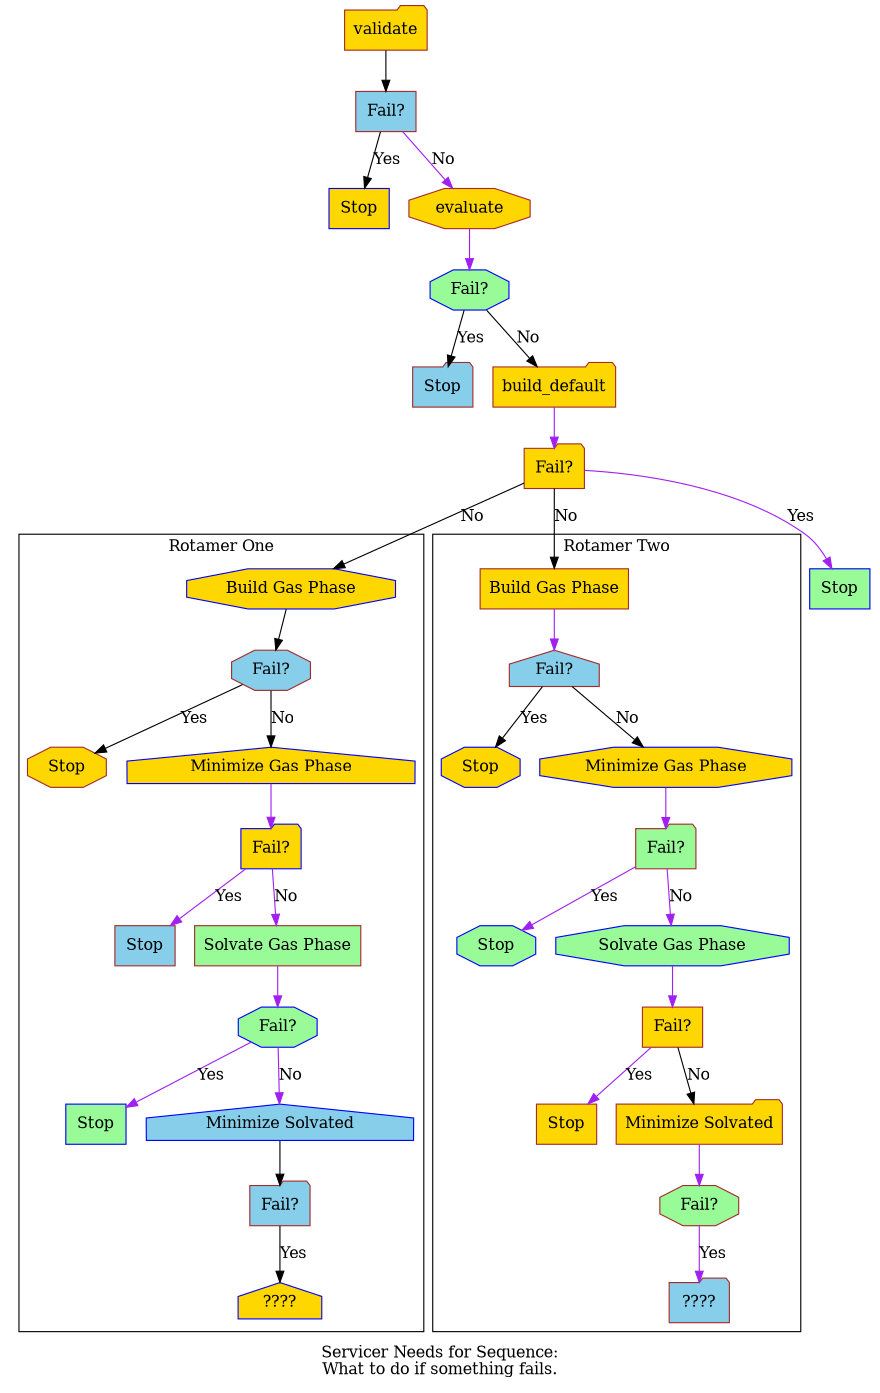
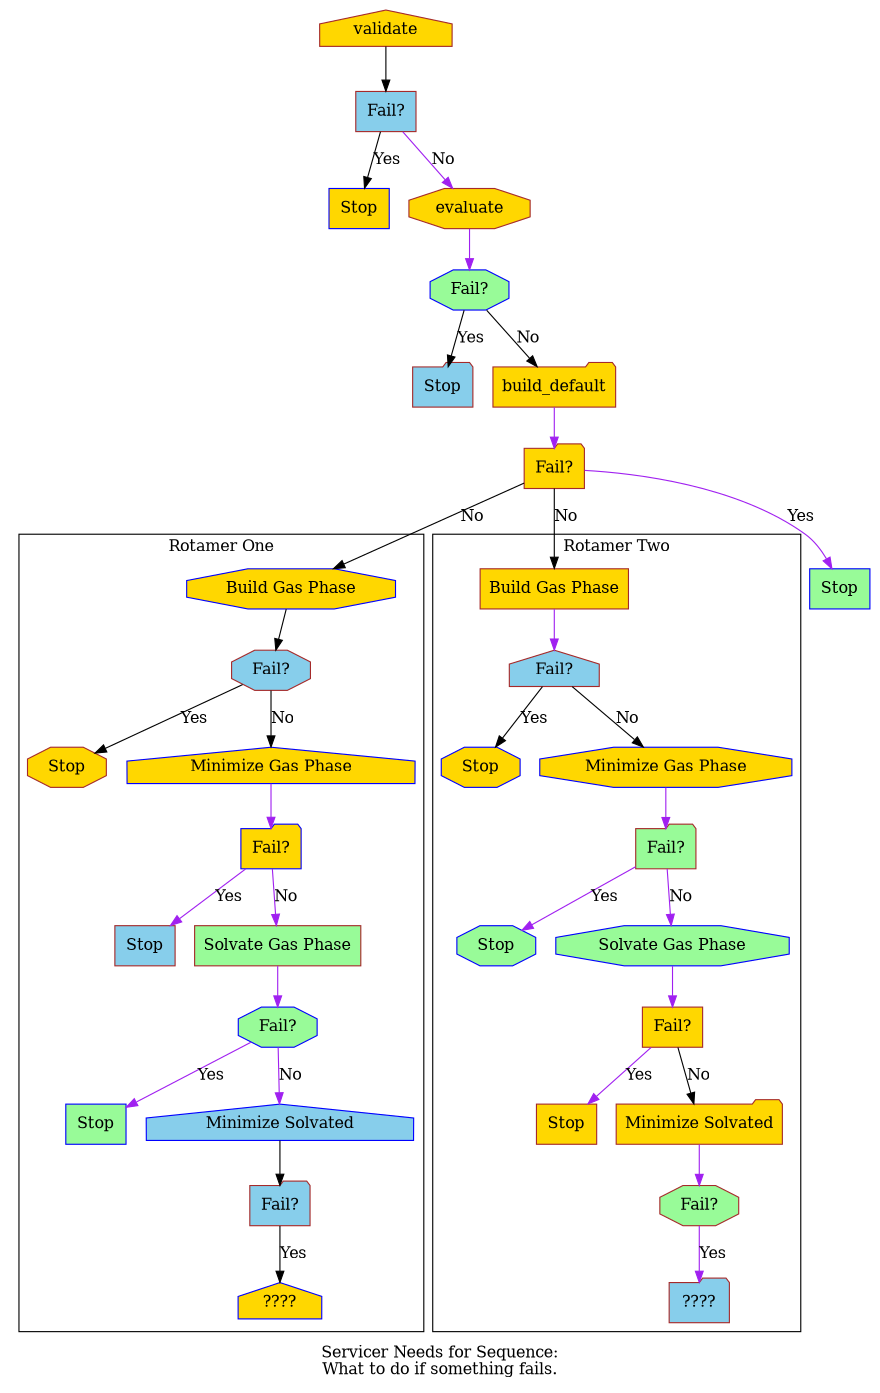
(386, 30) -> (386, 30)
